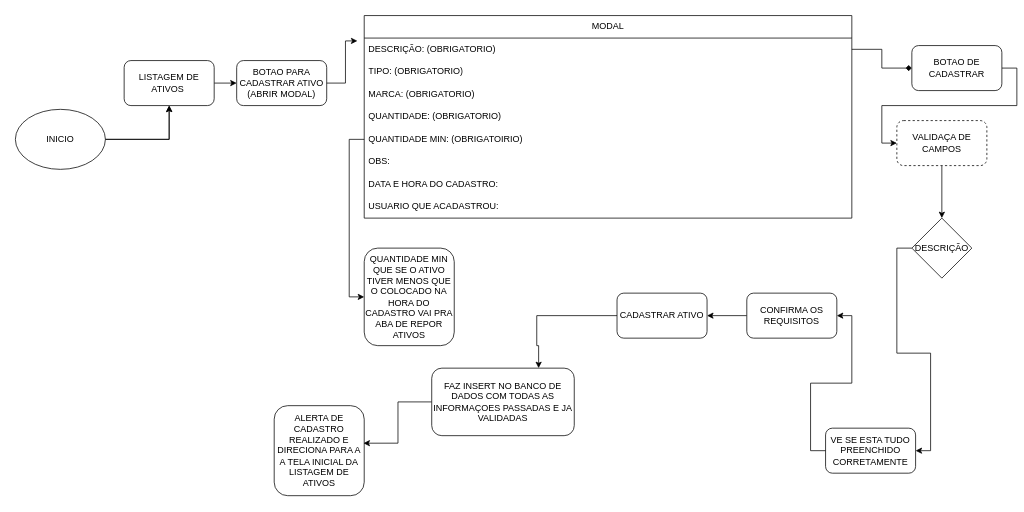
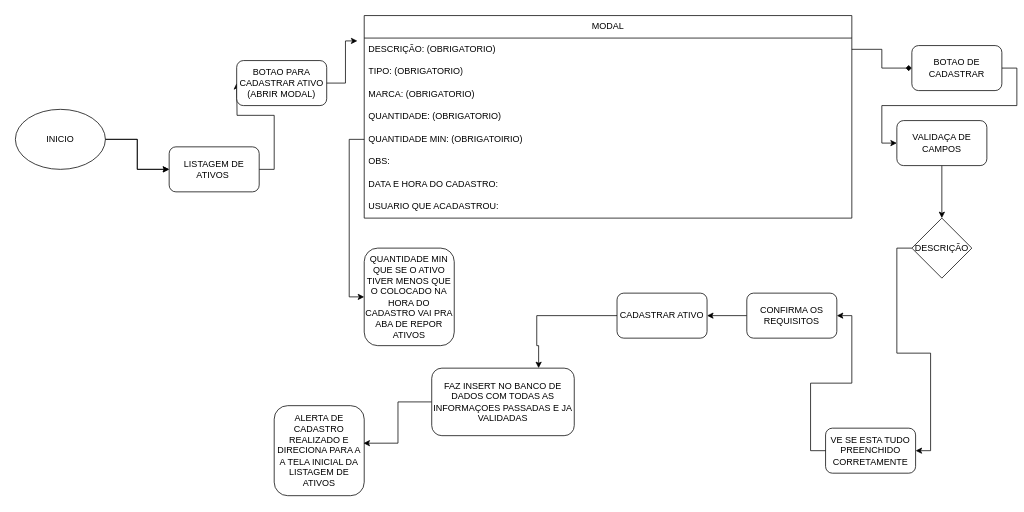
(169, 83) -> (214, 169)
(942, 143) -> (942, 143)
